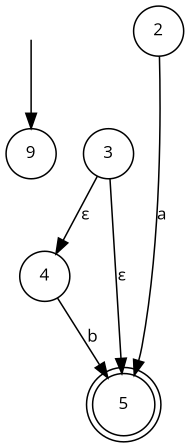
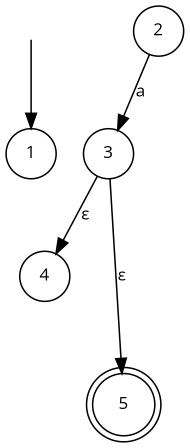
(31, 154) -> (31, 154)
(157, 209) -> (137, 85)
(79, 331) -> none
